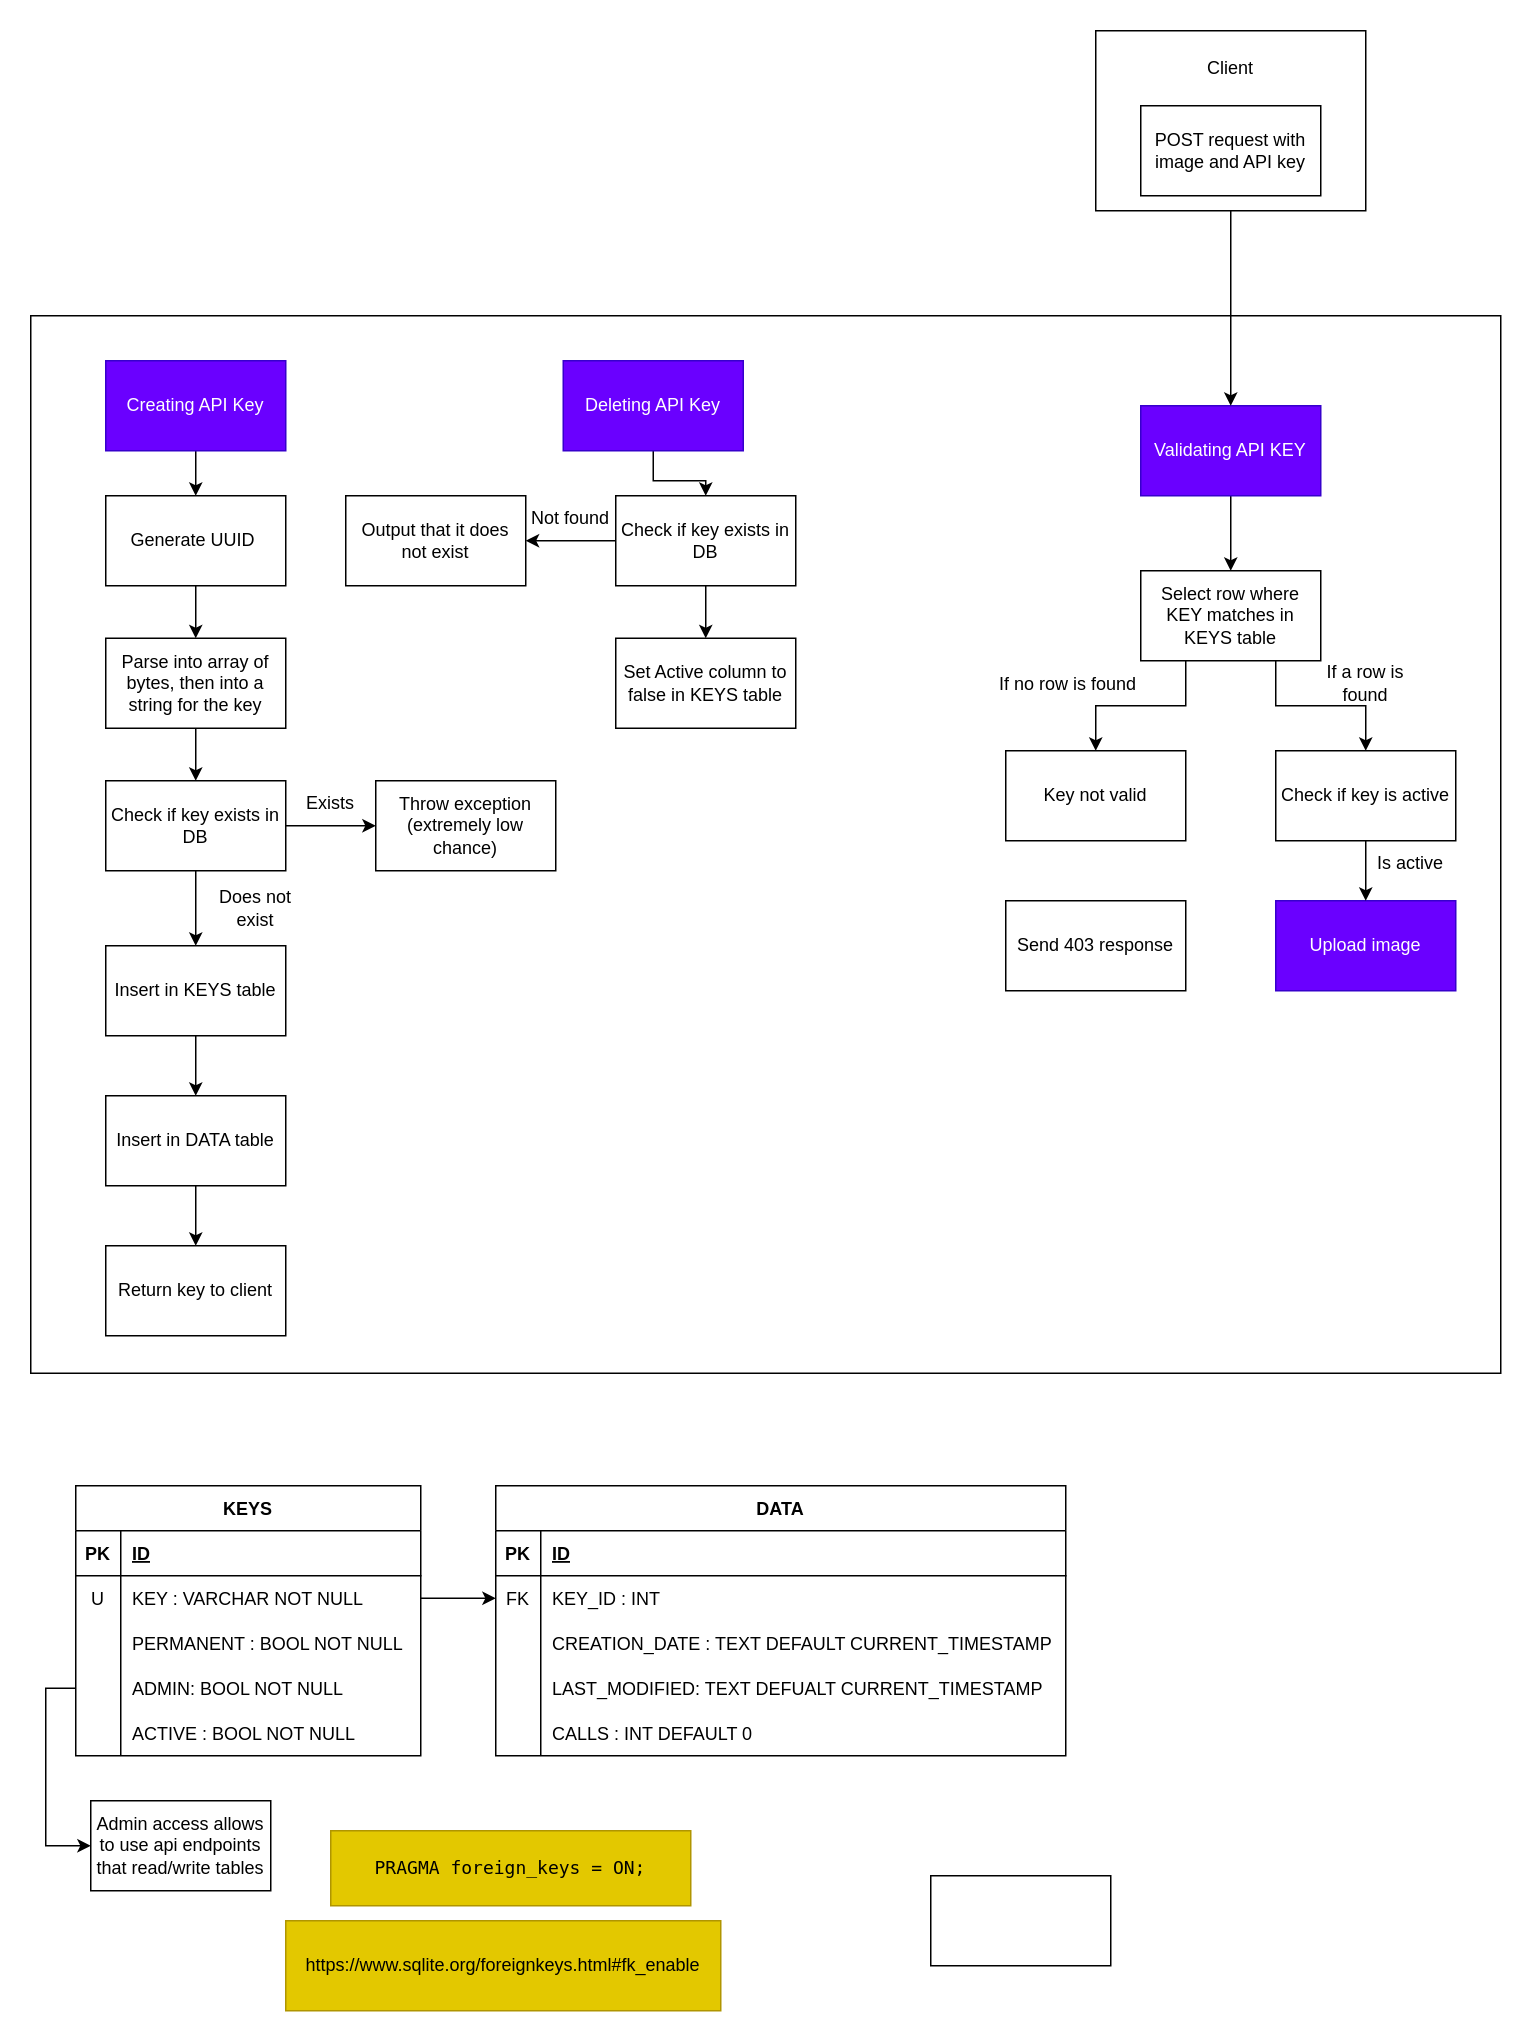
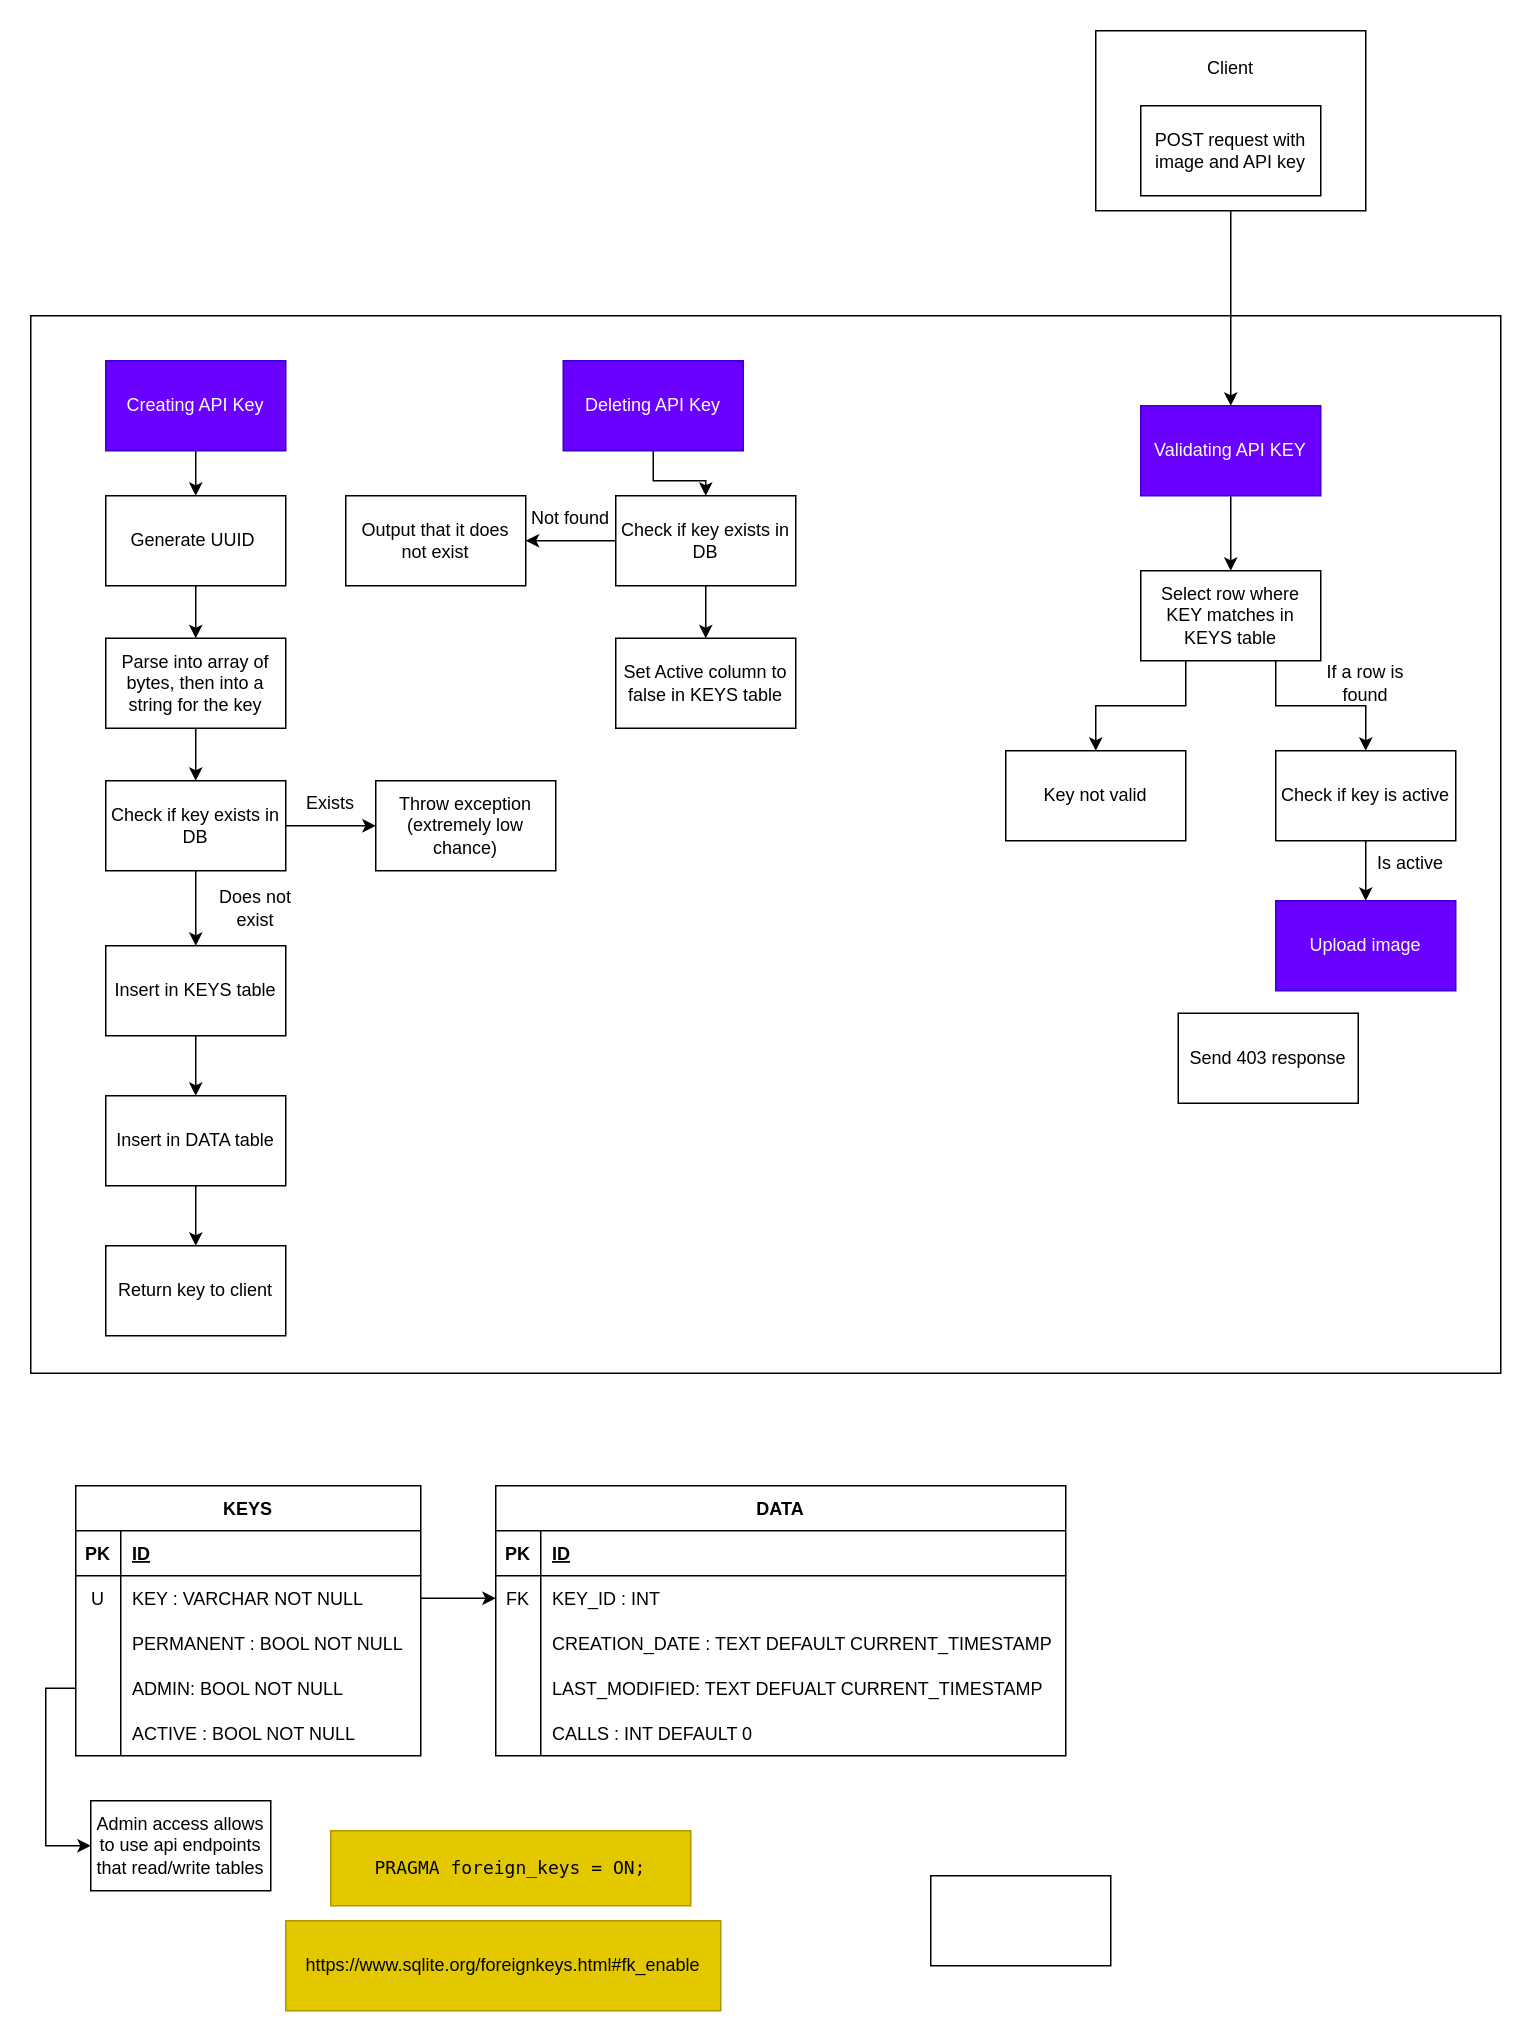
(1073, 683) -> none
(1096, 946) -> (1268, 1058)
